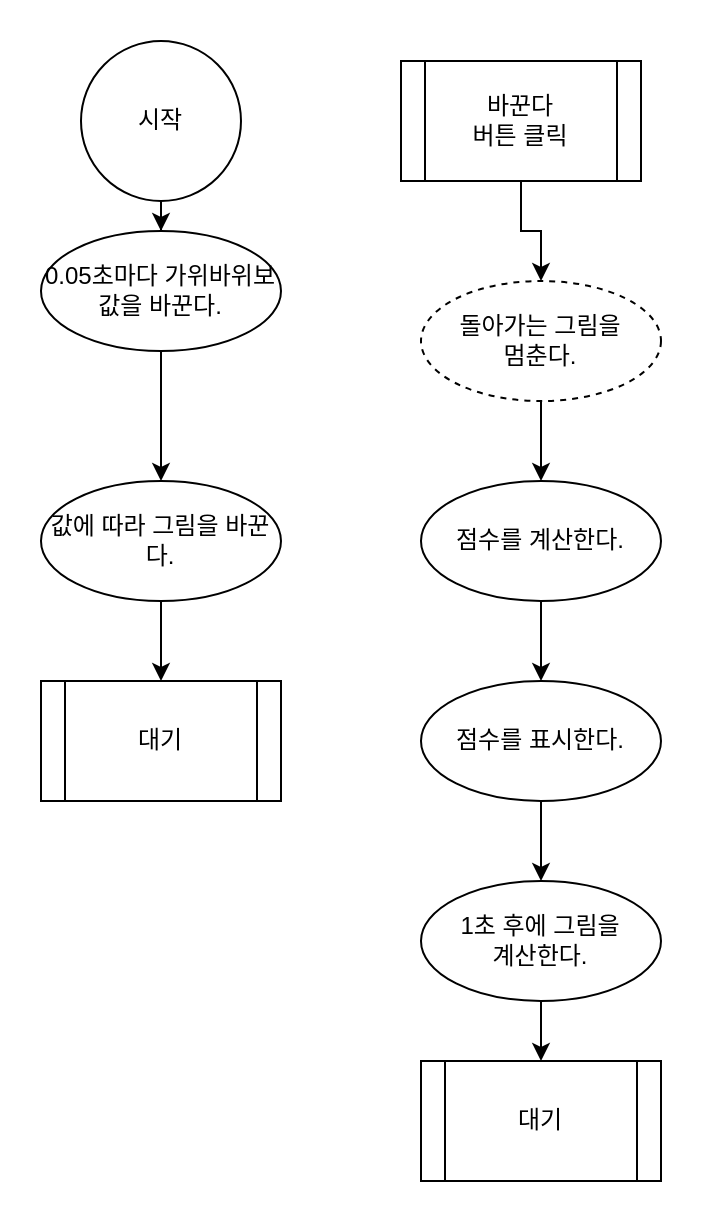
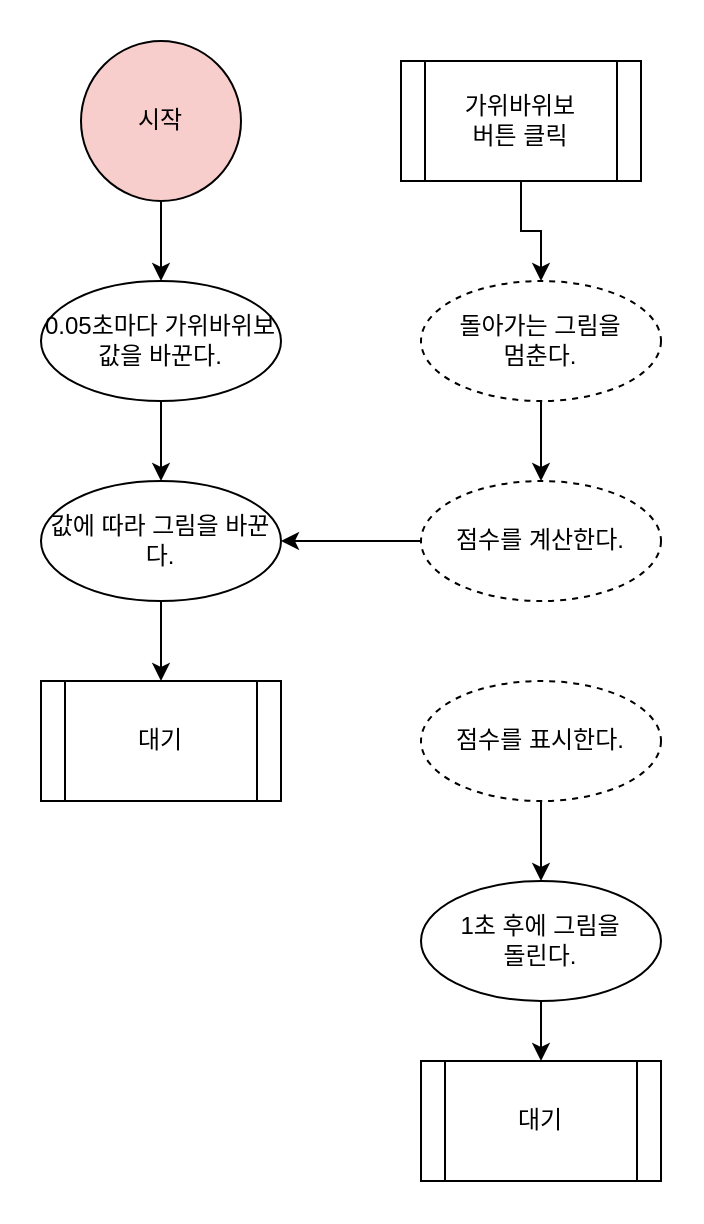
(161, 121) -> (161, 121)
(521, 121) -> (521, 121)
(161, 291) -> (161, 341)
(541, 541) -> (541, 541)
(541, 634) -> (358, 541)
(541, 741) -> (541, 741)
(541, 941) -> (541, 941)
